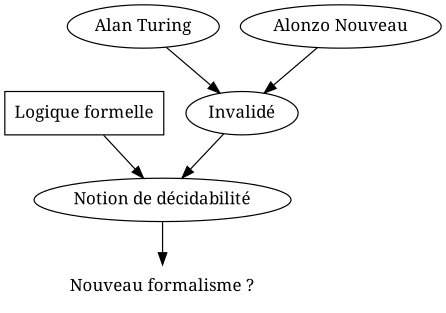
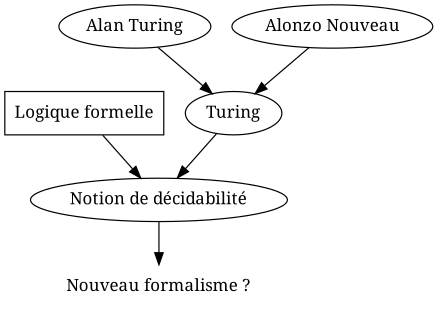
(242, 113) -> (234, 113)
